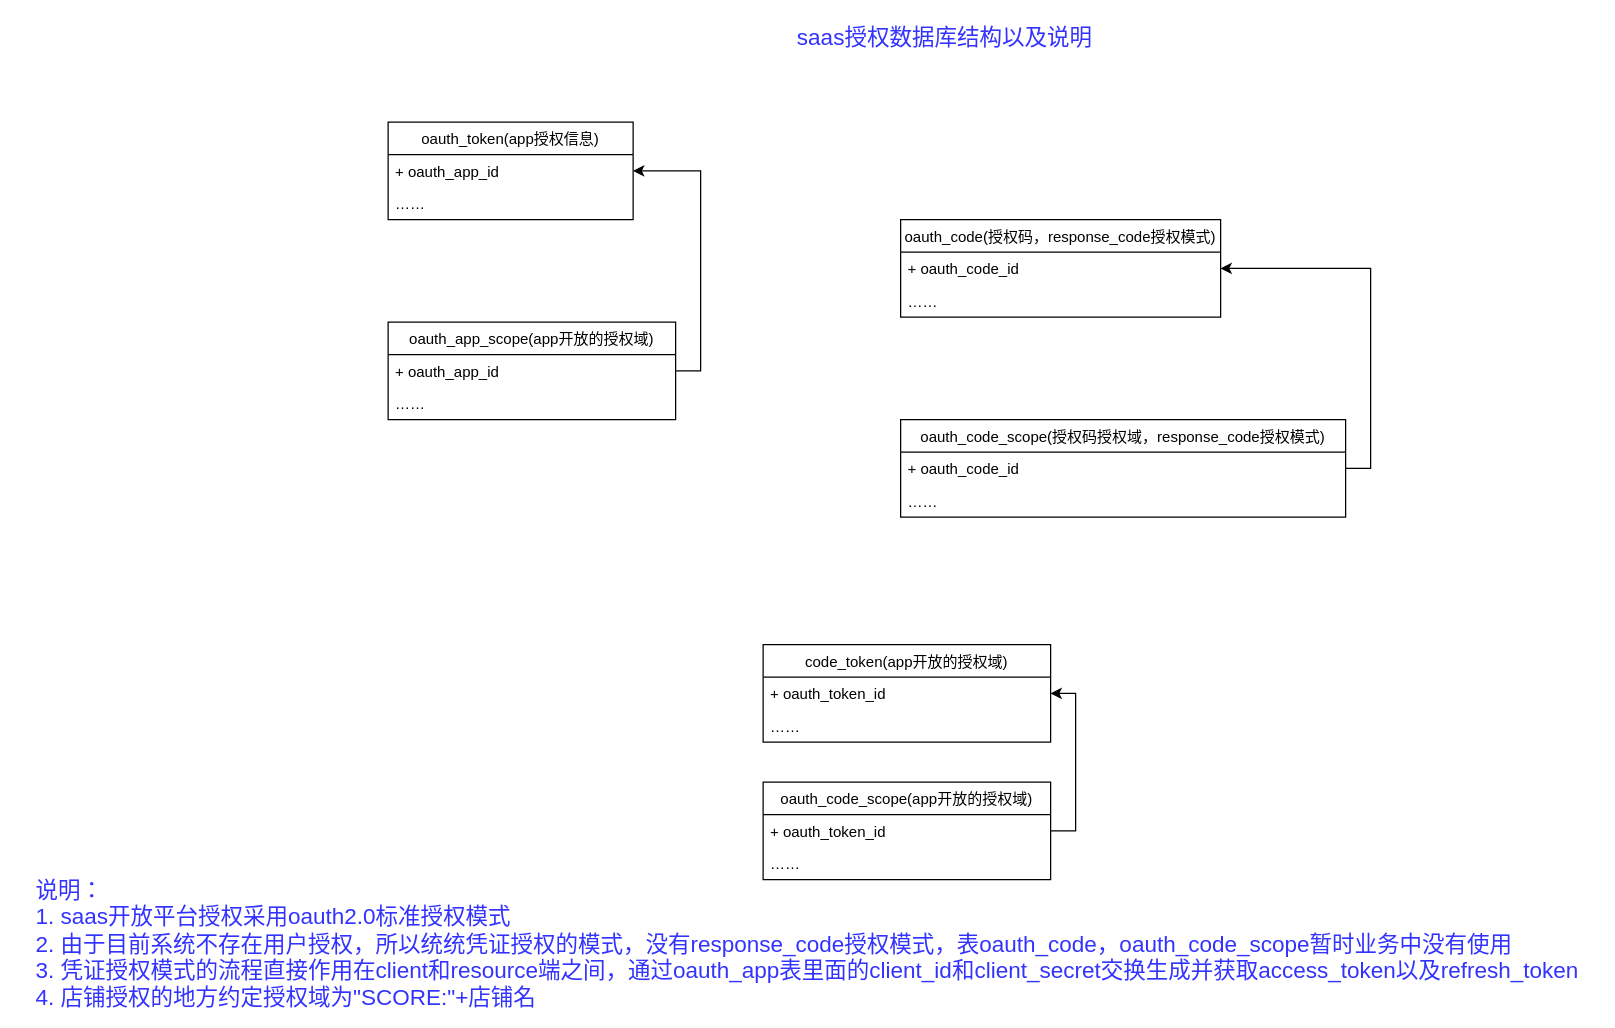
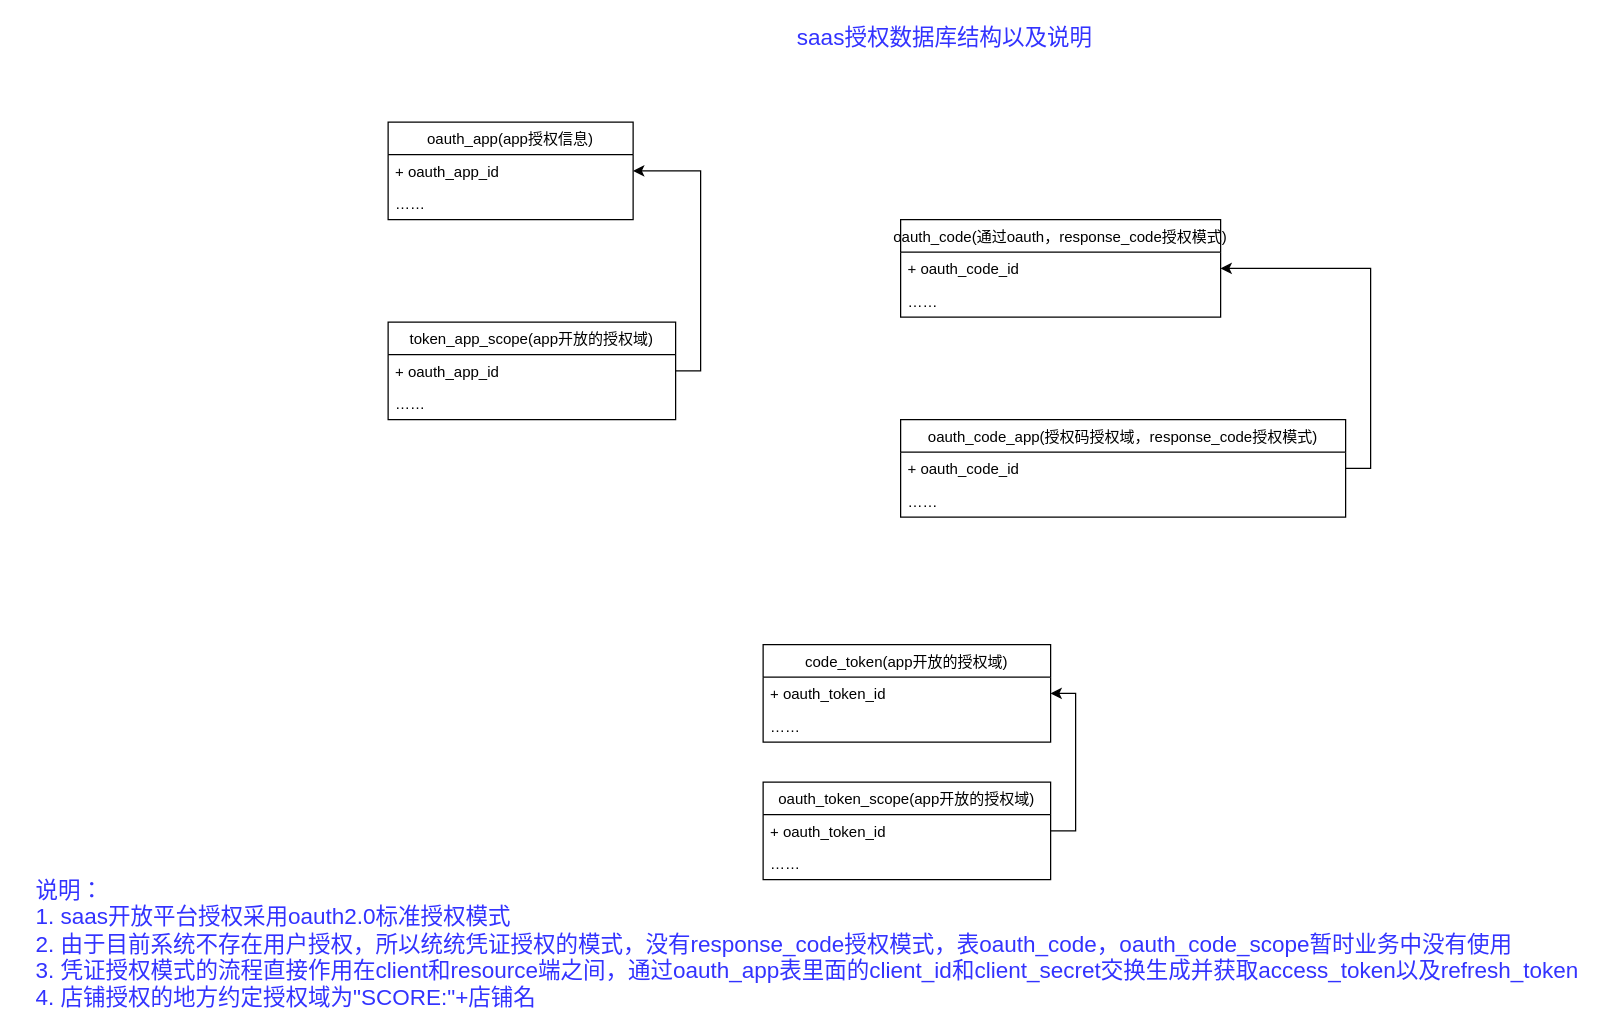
(510, 139) -> (510, 139)
(1060, 236) -> (1060, 236)
(531, 339) -> (531, 339)
(1123, 436) -> (1123, 436)
(906, 799) -> (906, 799)
